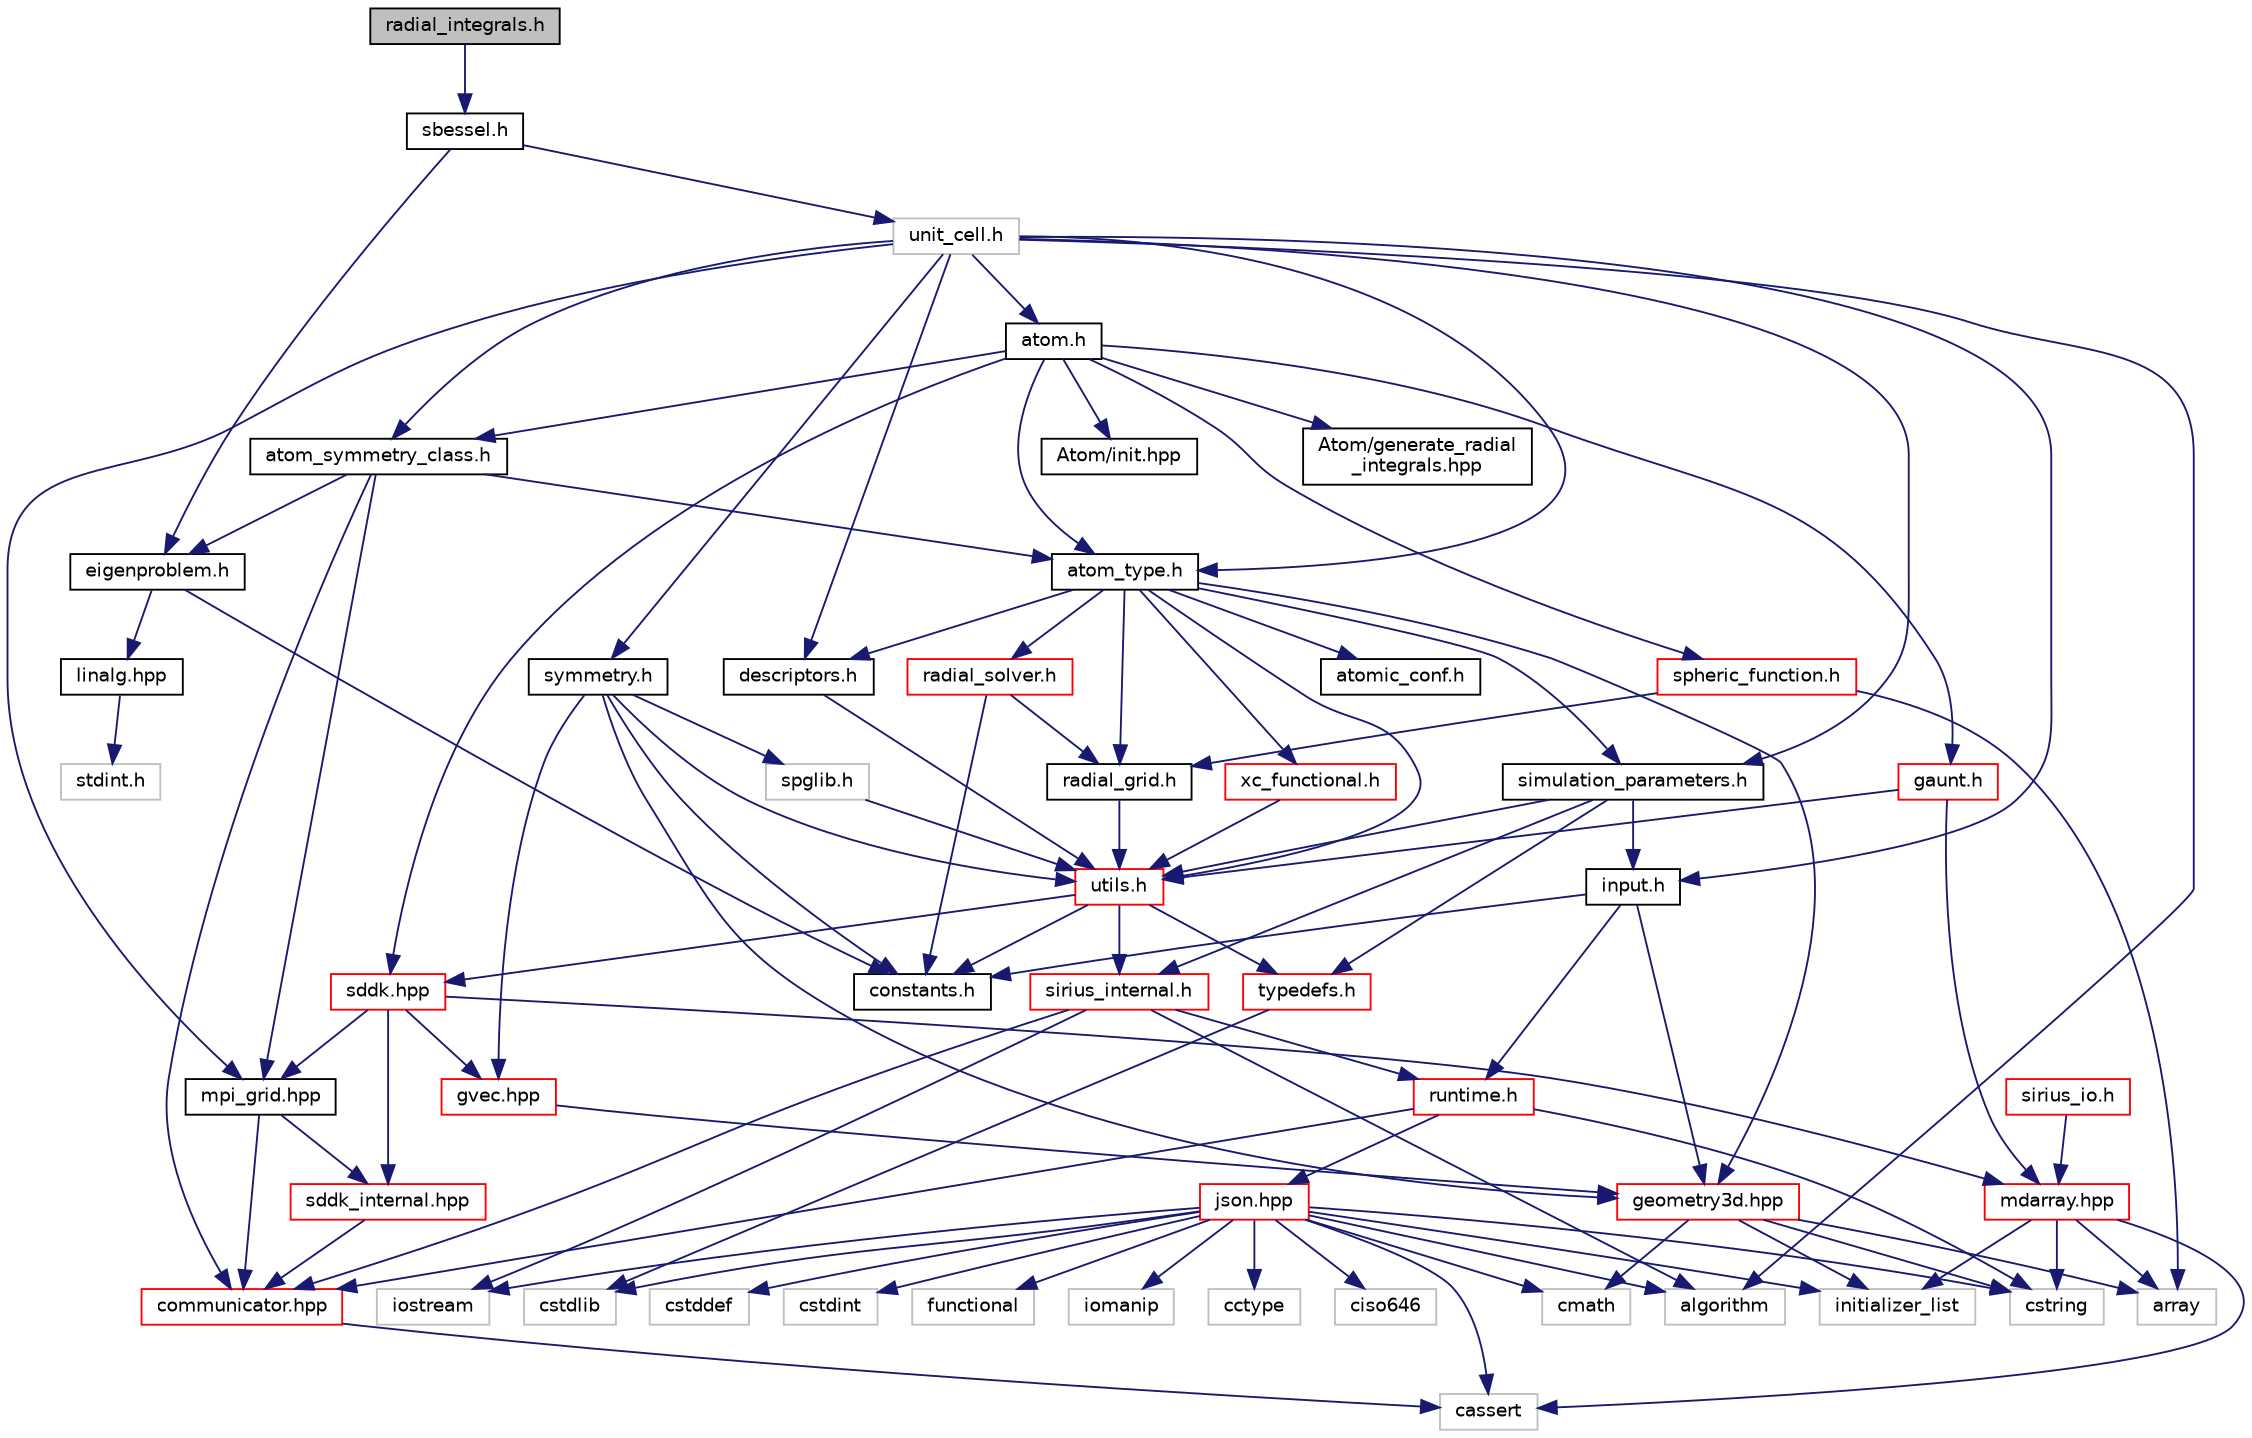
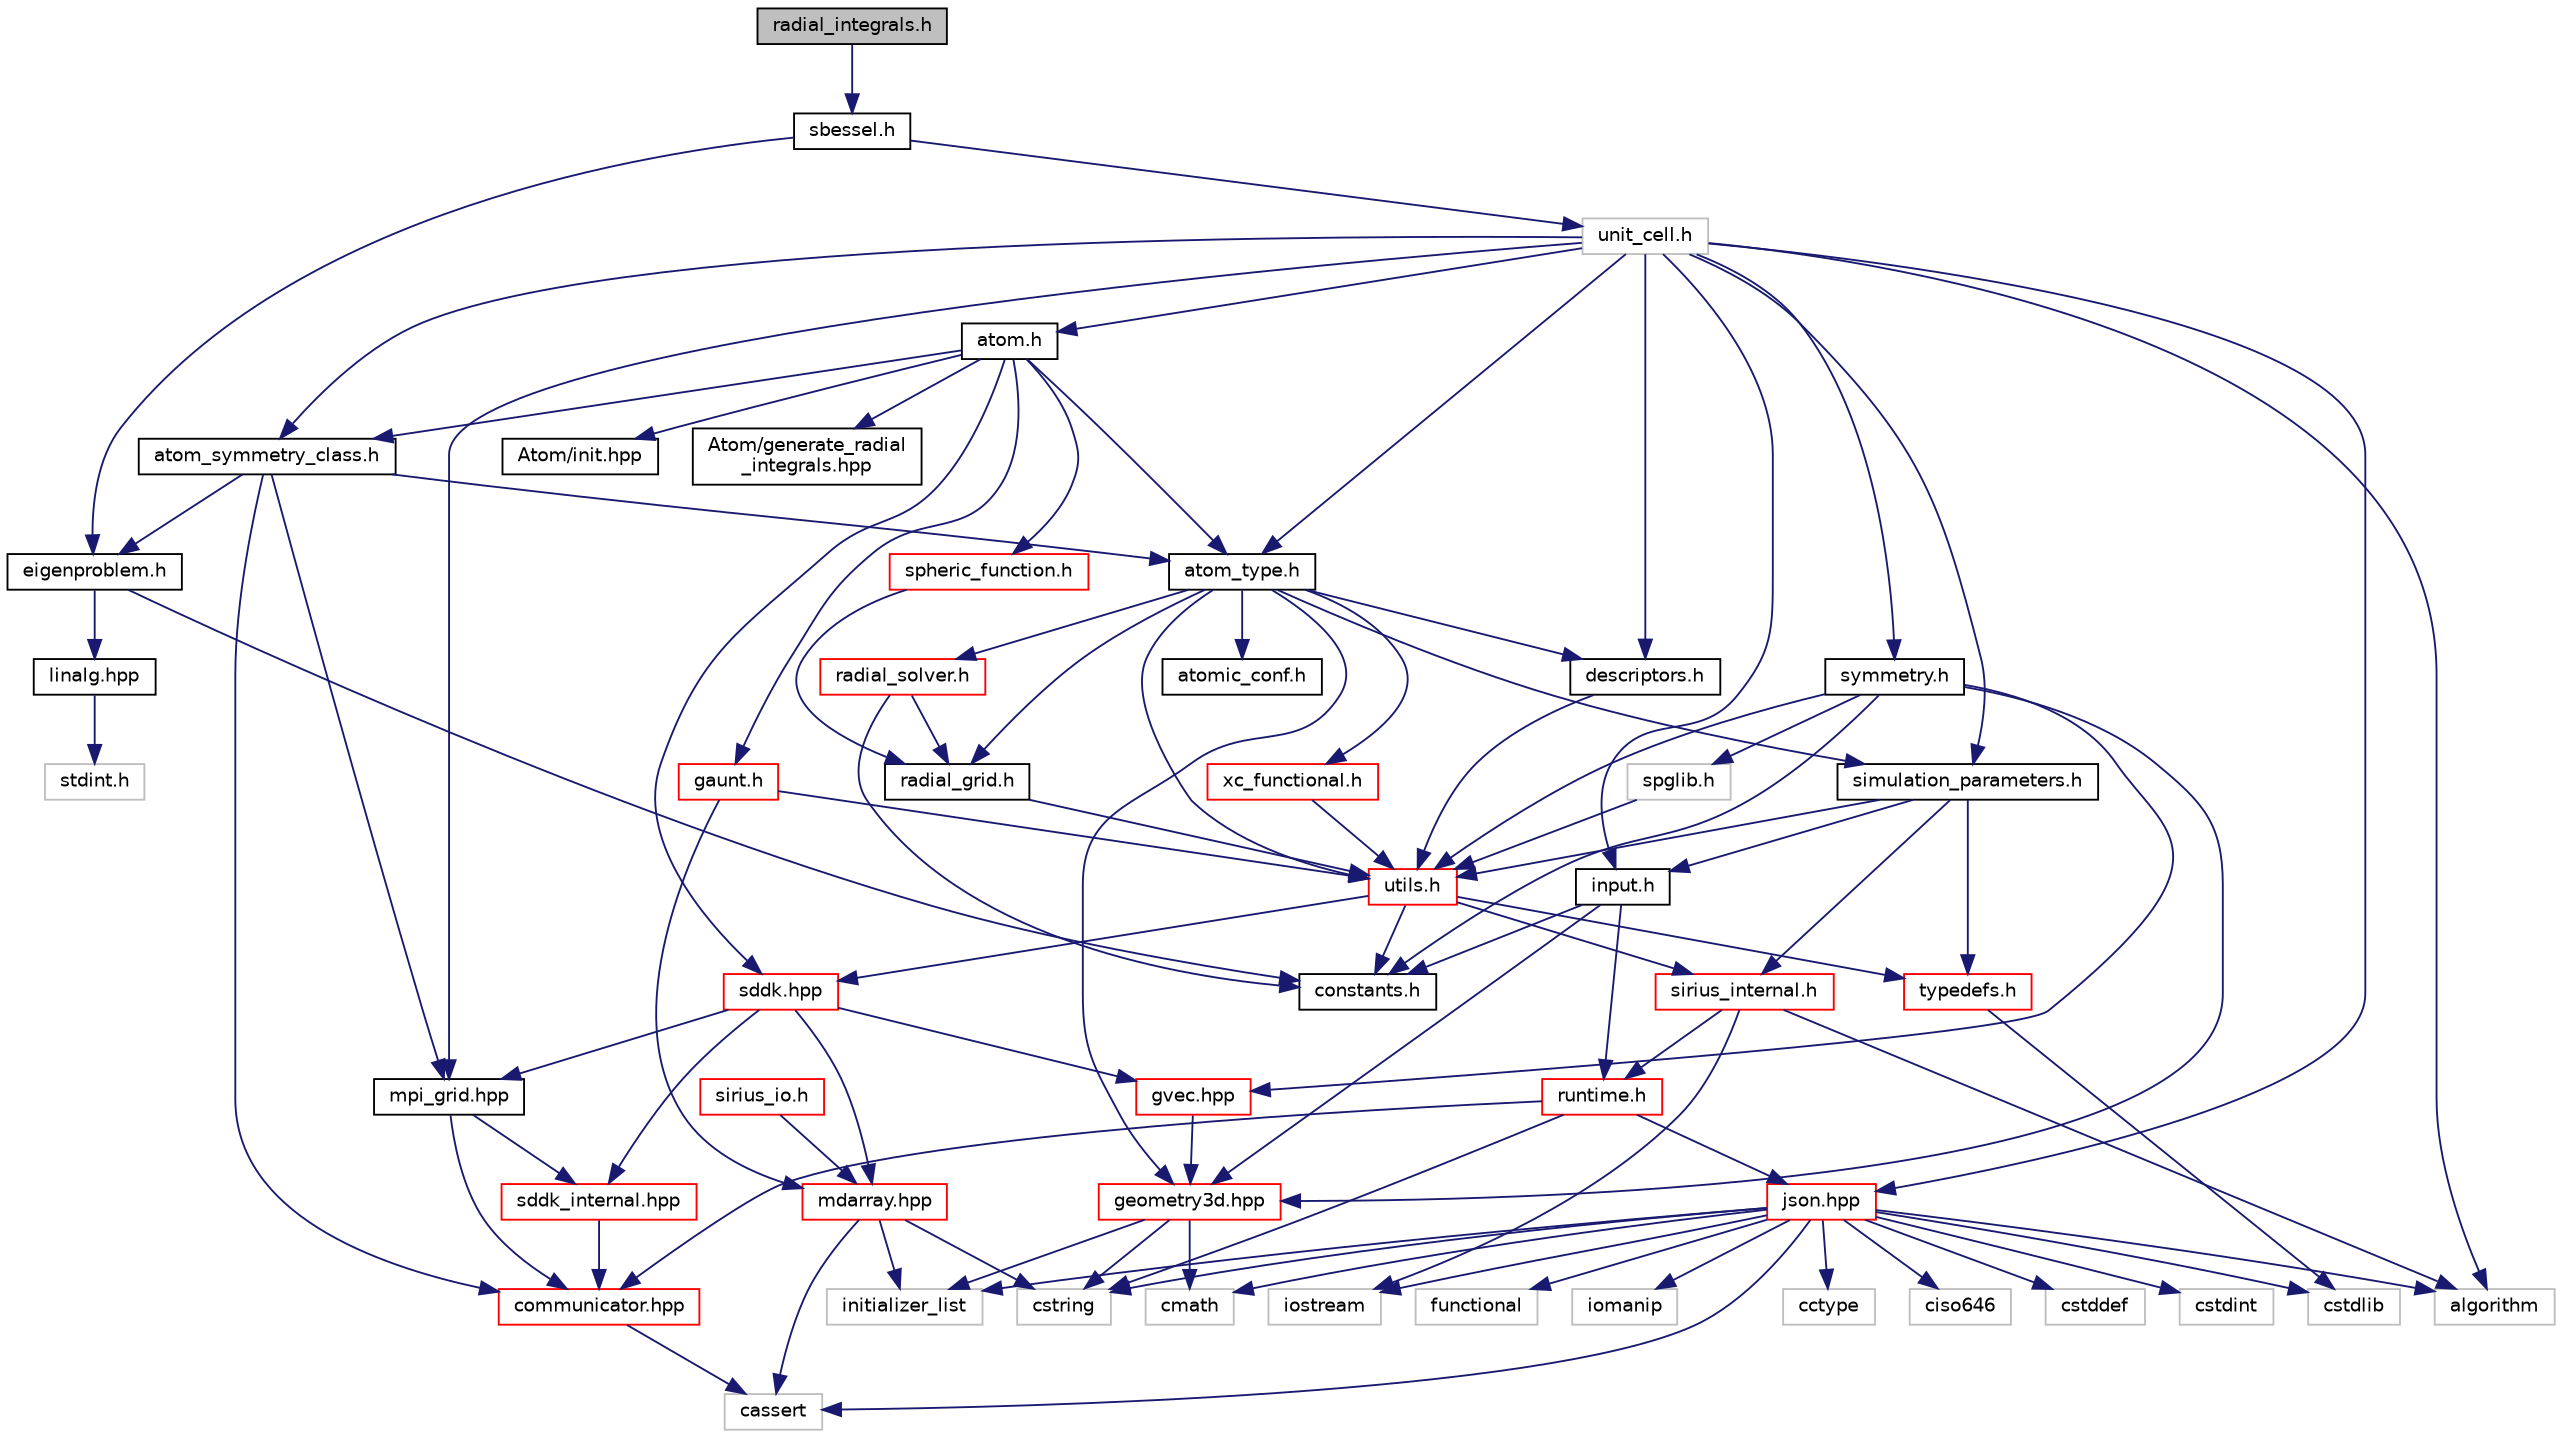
none -> (2365, 630)
(691, 1147) -> none
(2177, 1307) -> none
